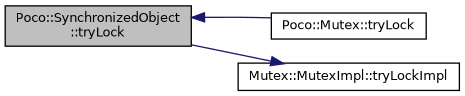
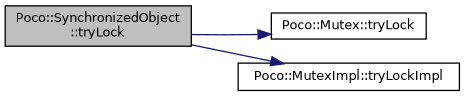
(238, 17) -> (225, 35)
(349, 77) -> (349, 77)
